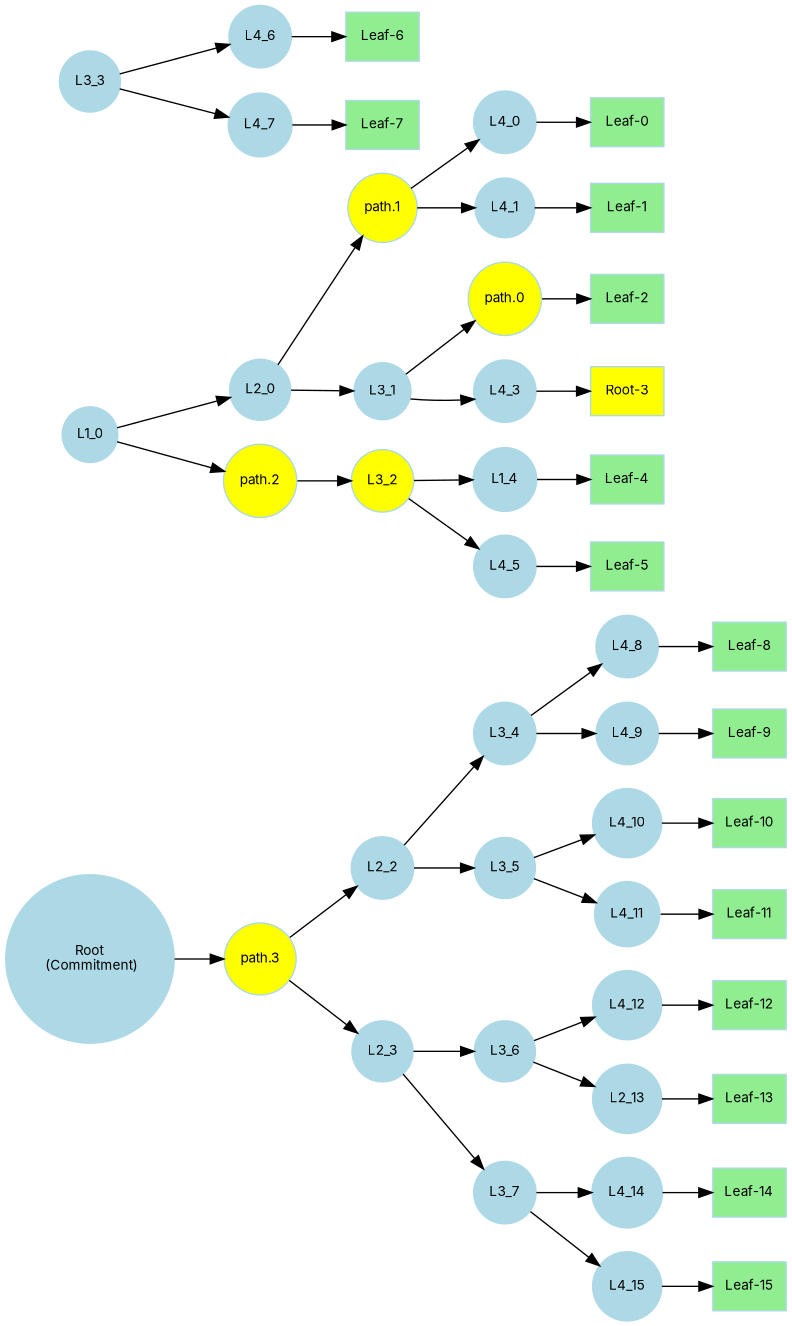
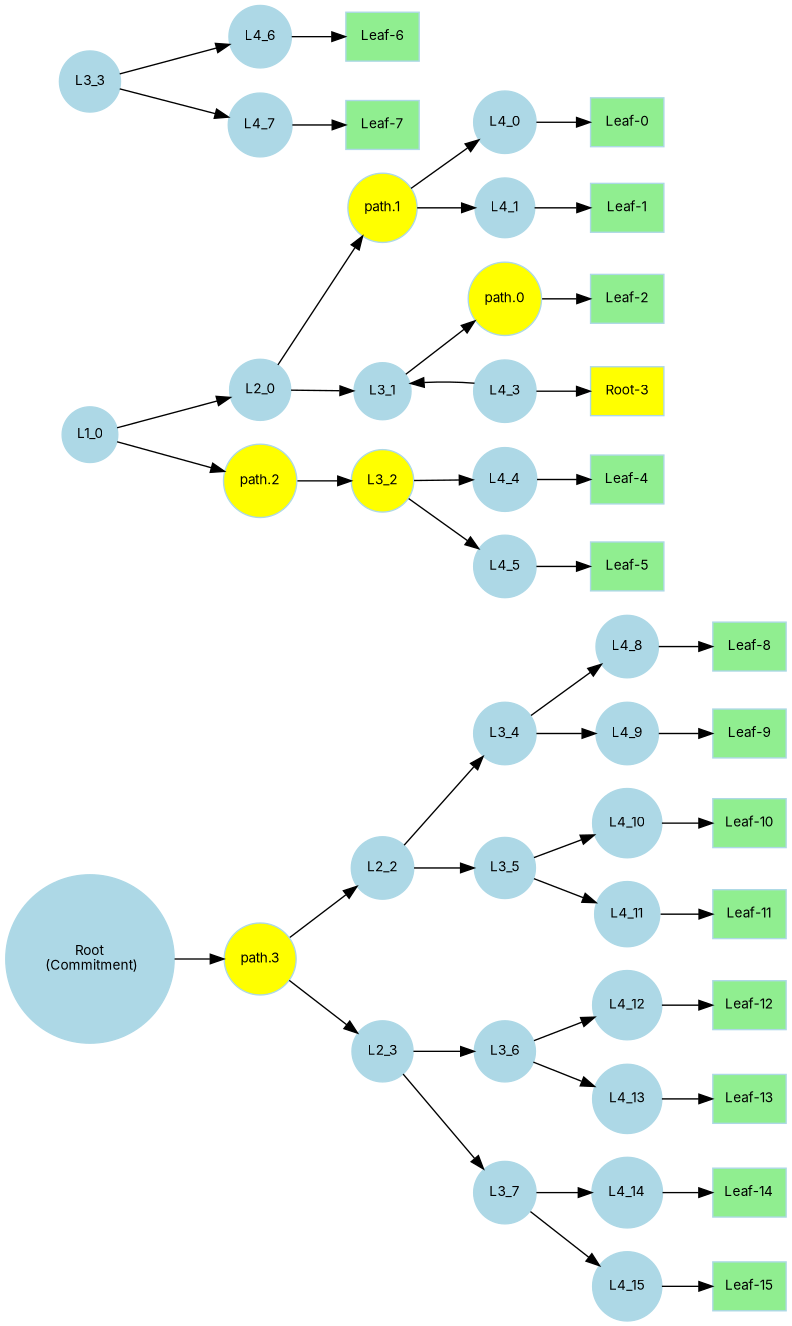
(435, 400) -> (449, 382)
(505, 479) -> (505, 479)
(627, 1099) -> (627, 1099)
